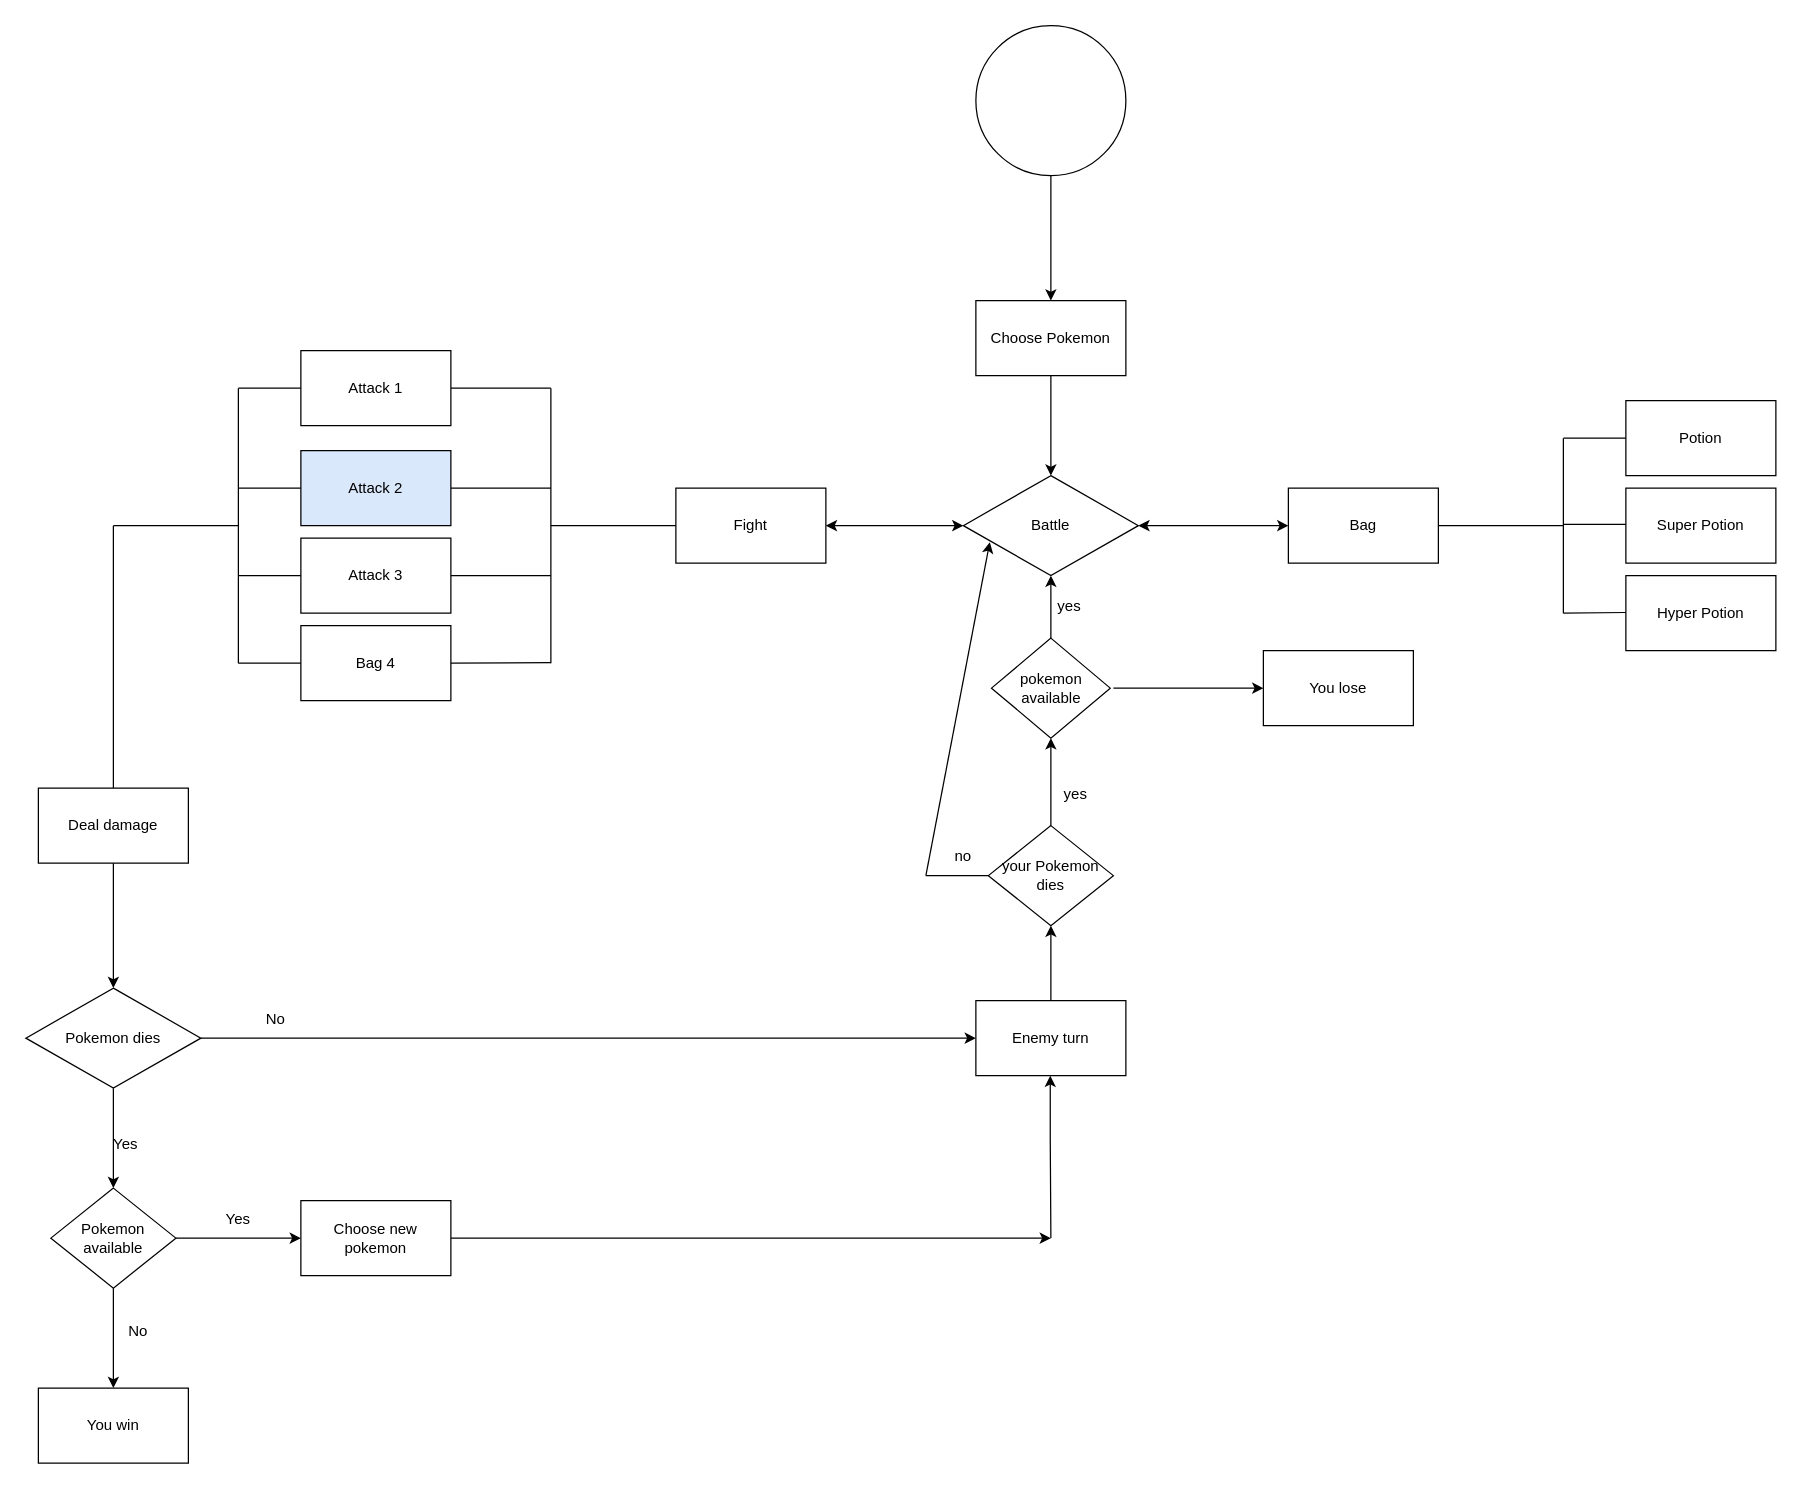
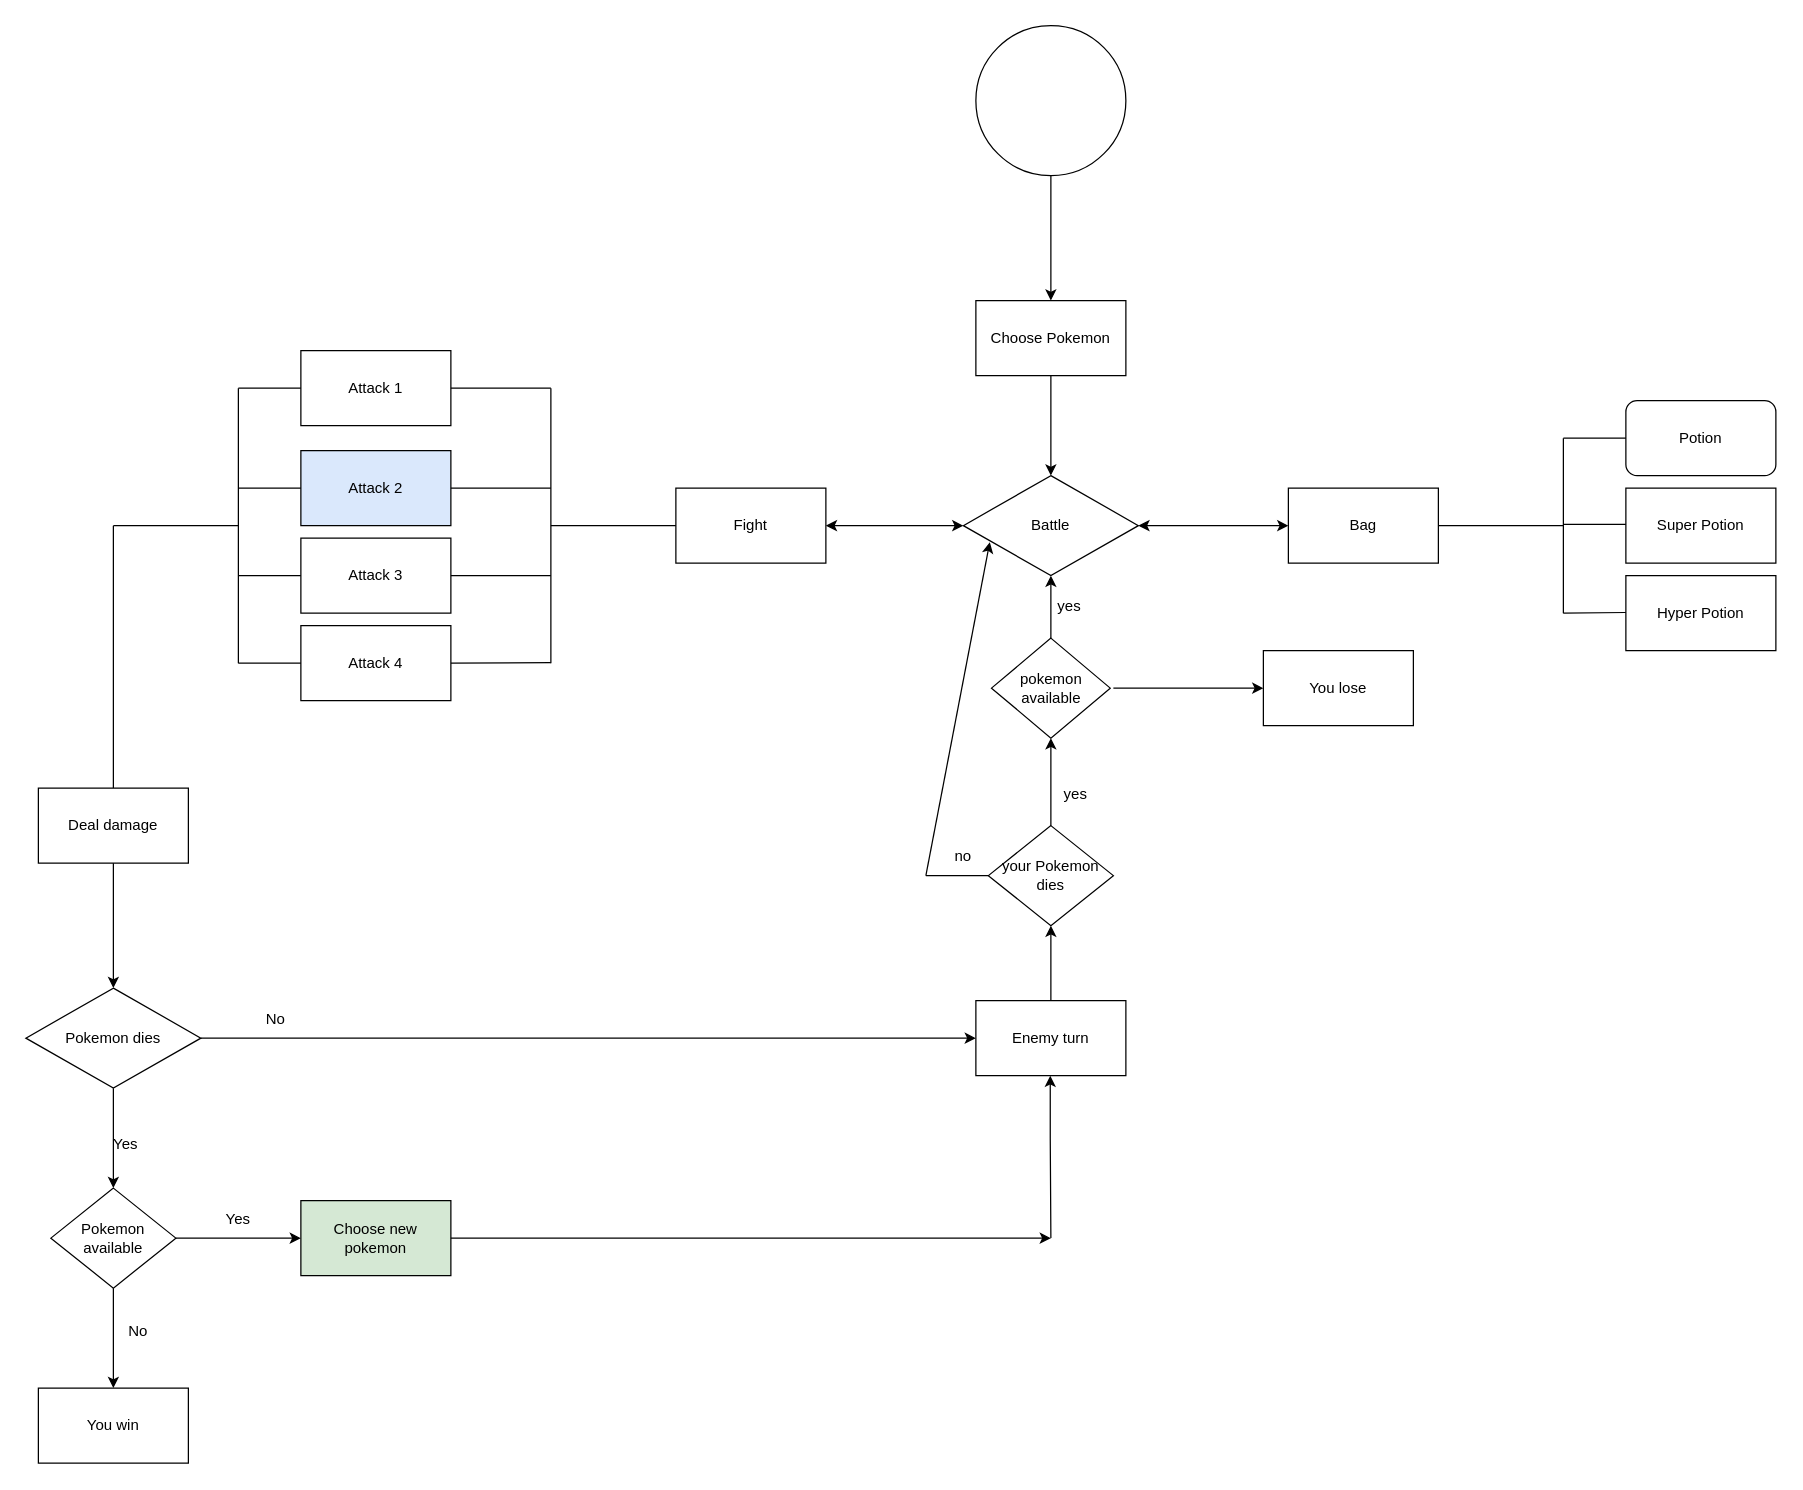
(1701, 438) -> (1701, 438)
(376, 663) -> (376, 663)
(376, 1238) -> (376, 1238)
